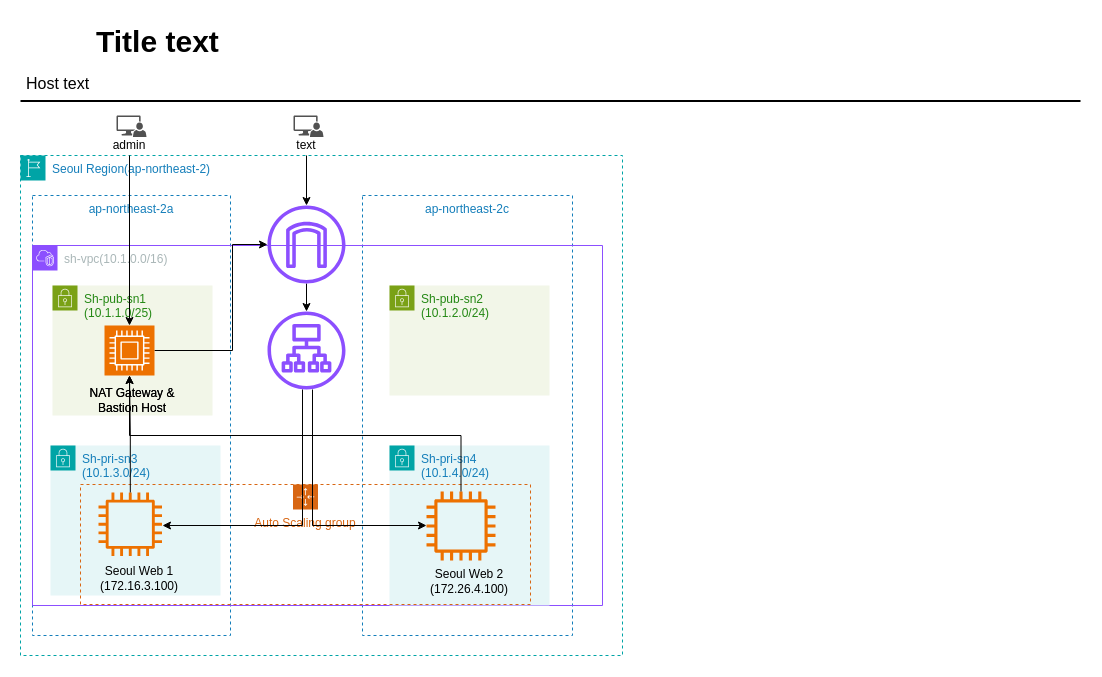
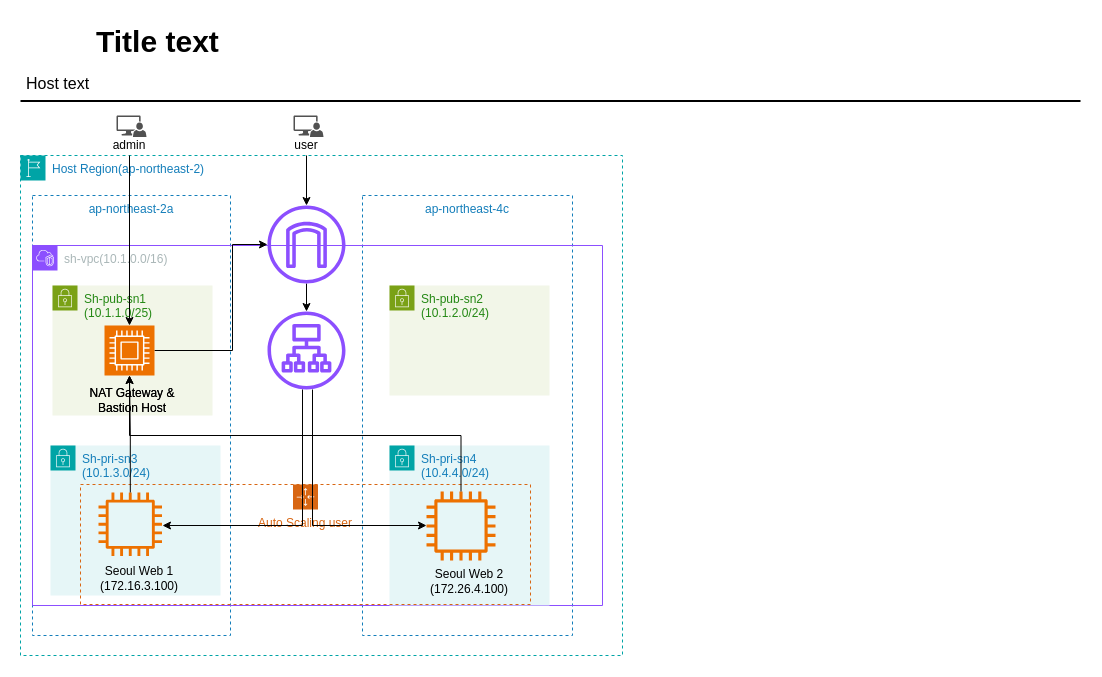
(307, 146) -> (307, 146)
(142, 170) -> (140, 170)
(468, 210) -> (468, 210)
(461, 467) -> (461, 467)
(306, 524) -> (306, 524)
